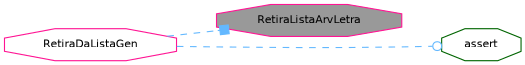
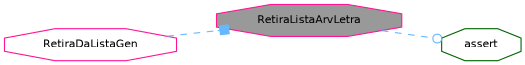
(305, 48) -> (407, 34)
